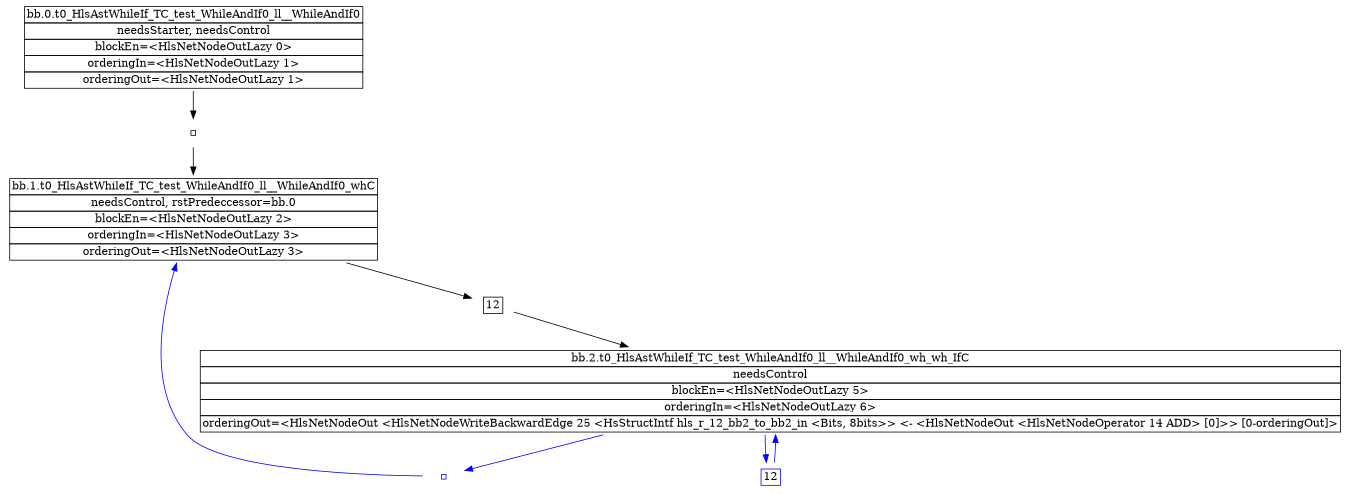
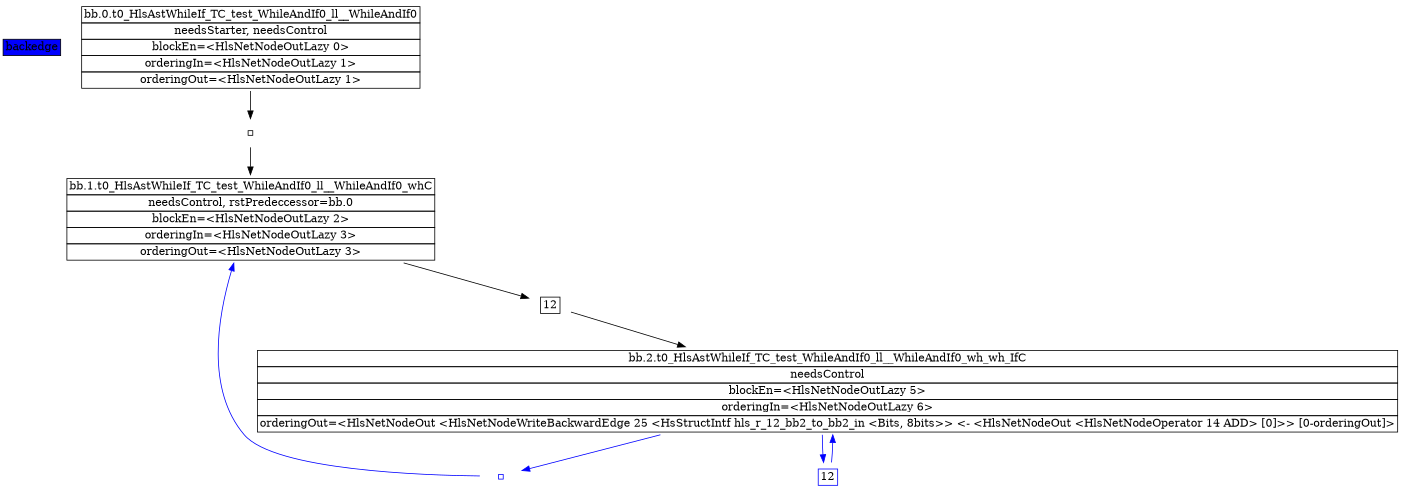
none -> (32, 47)
